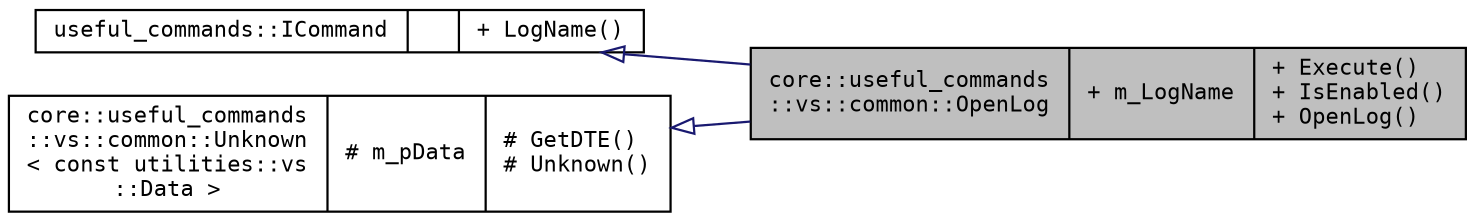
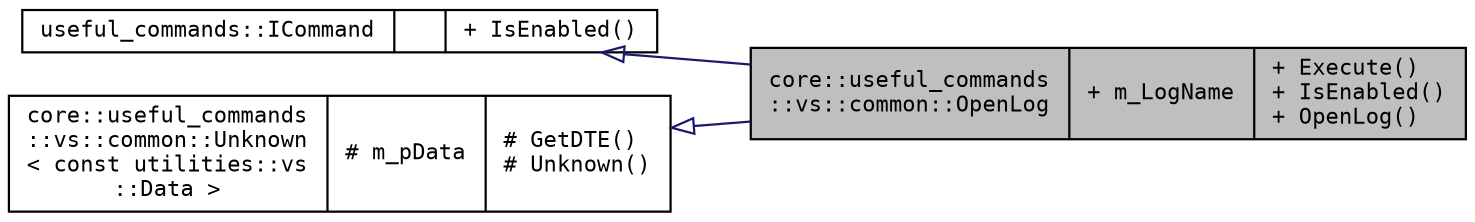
(551, 30) -> (551, 30)
